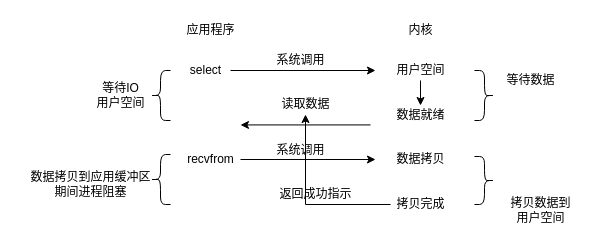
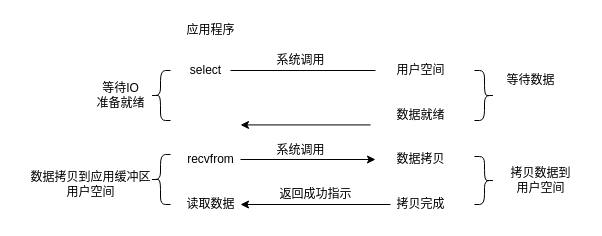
(421, 31) -> none
(367, 71) -> (370, 71)
(121, 96) -> (121, 96)
(421, 97) -> none
(306, 105) -> (211, 205)
(91, 185) -> (91, 185)
(541, 211) -> (541, 181)
